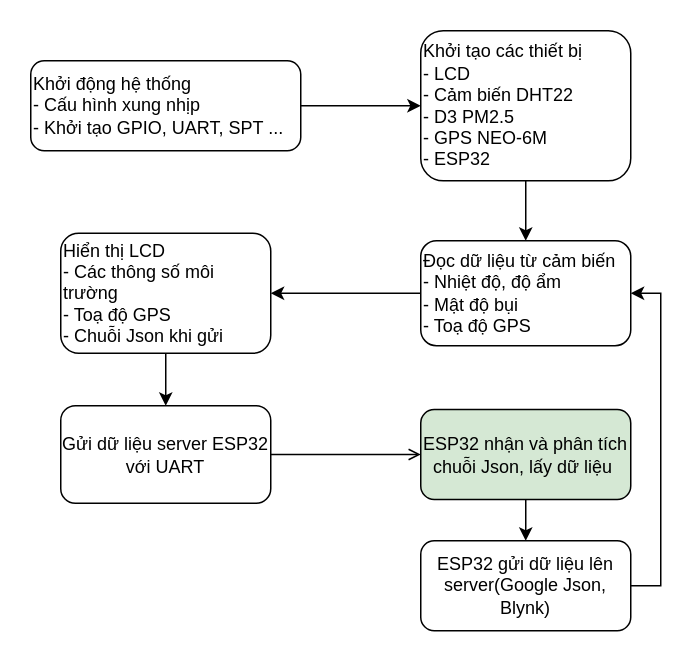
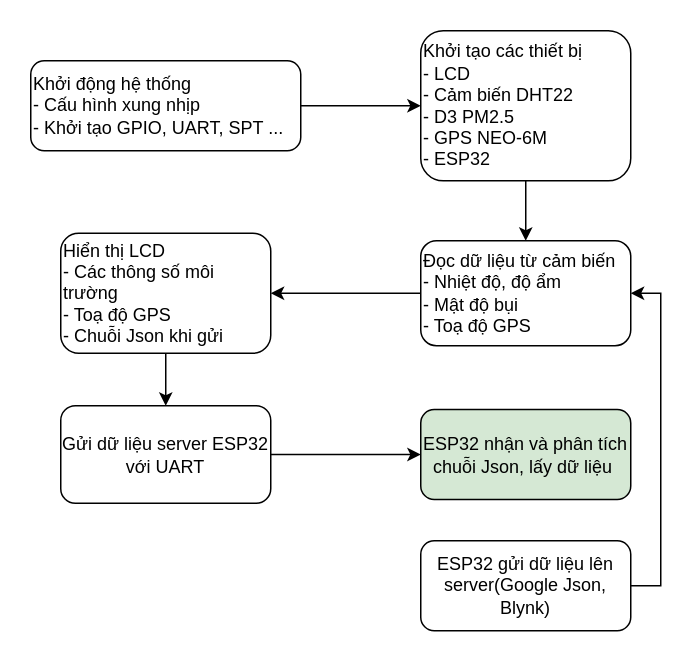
(411, 455) -> (409, 455)
(526, 515) -> none
